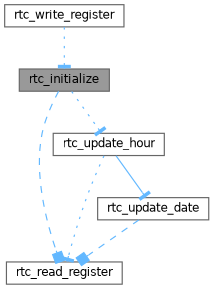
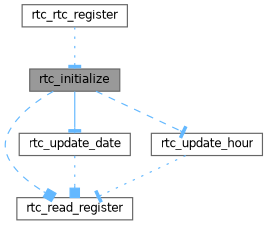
(64, 16) -> (75, 16)
(85, 110) -> (138, 111)
(129, 174) -> (75, 109)
(114, 237) -> (75, 171)
